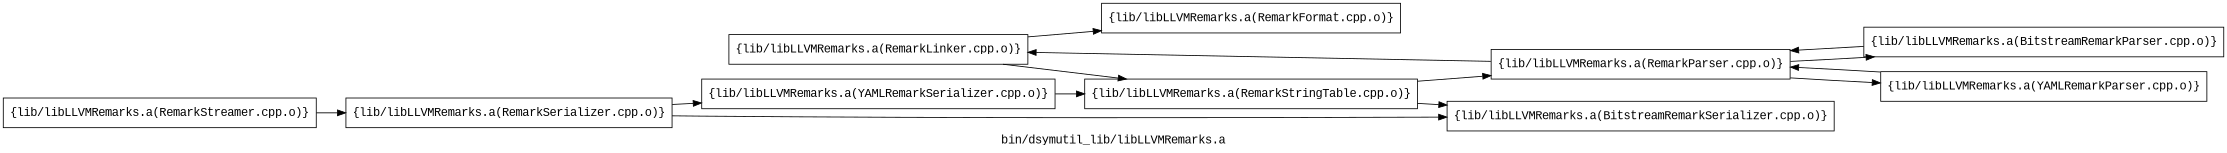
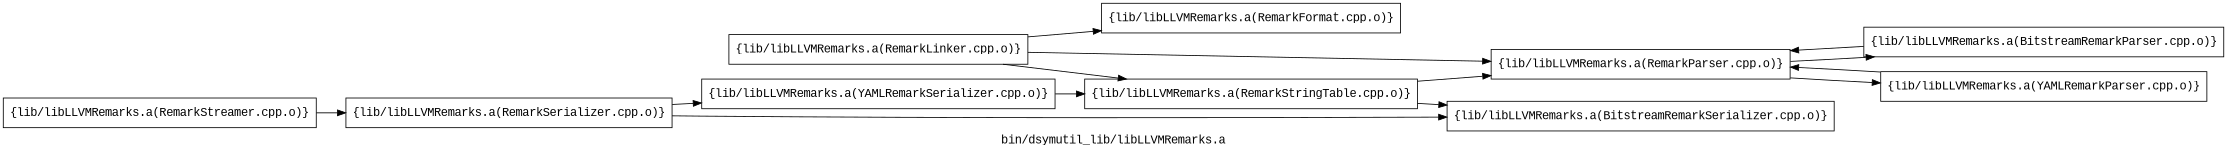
(1264, 57) -> (1255, 57)
